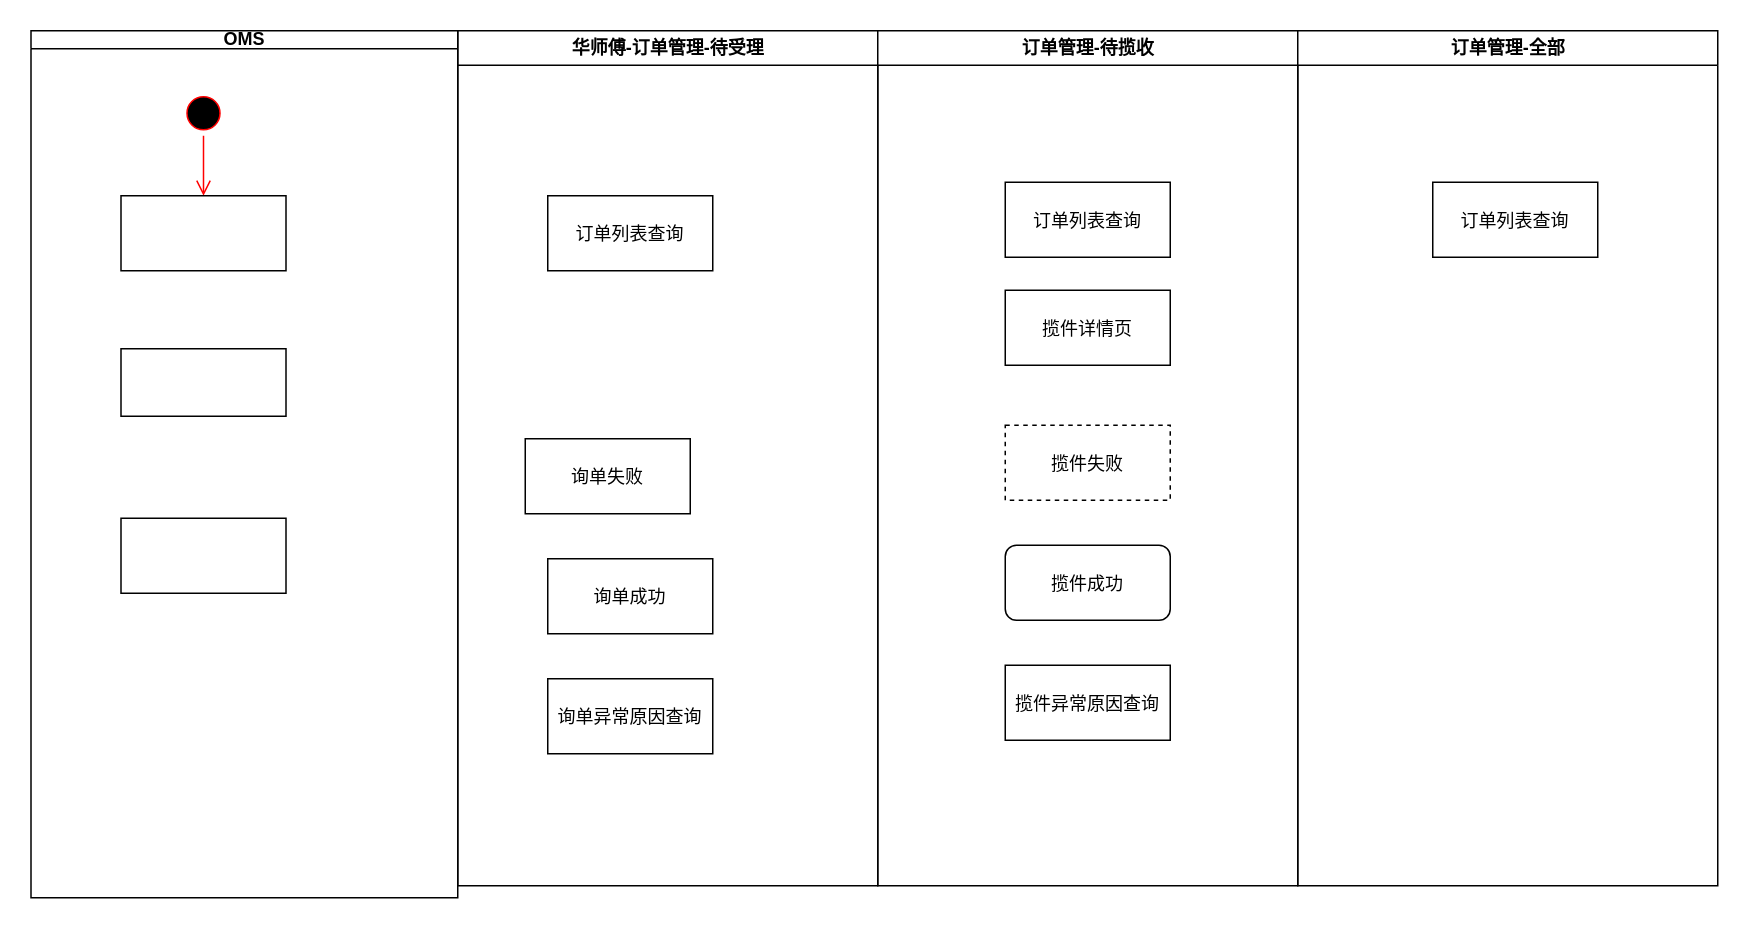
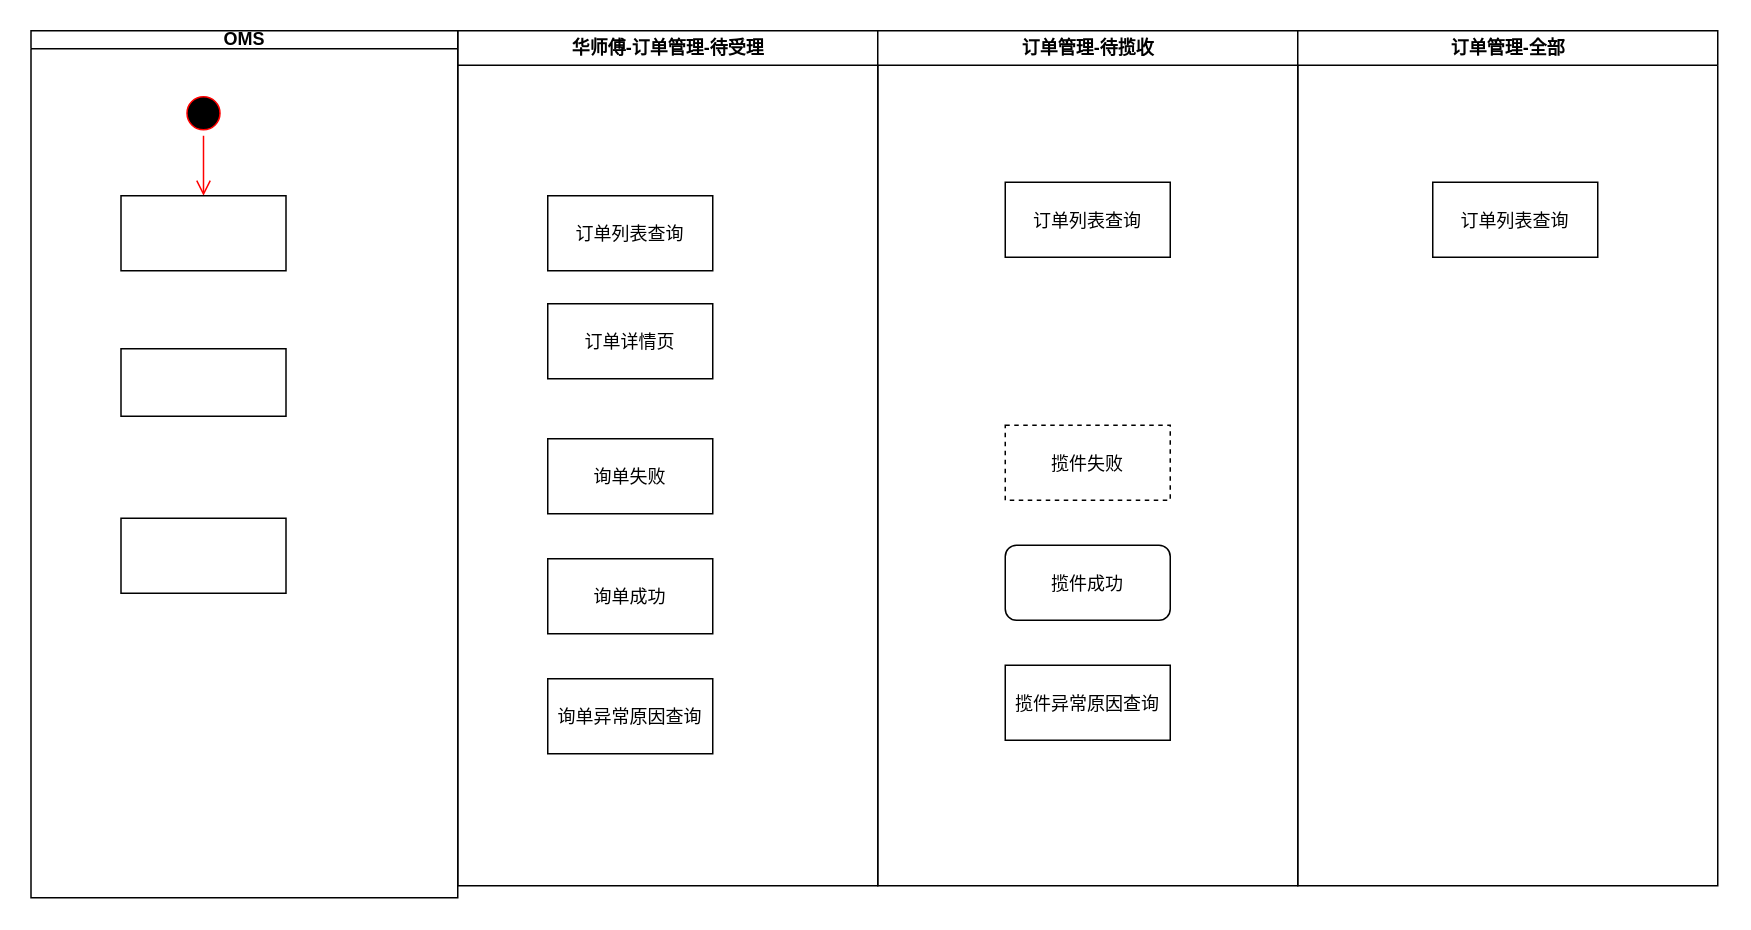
(1088, 328) -> none
none -> (630, 341)
(608, 476) -> (630, 476)
